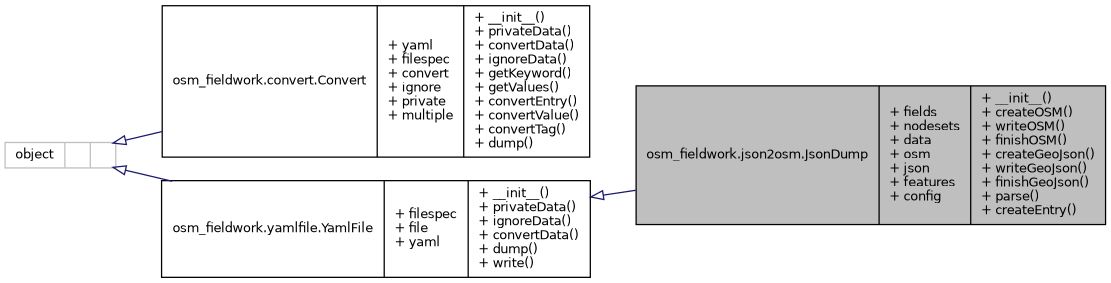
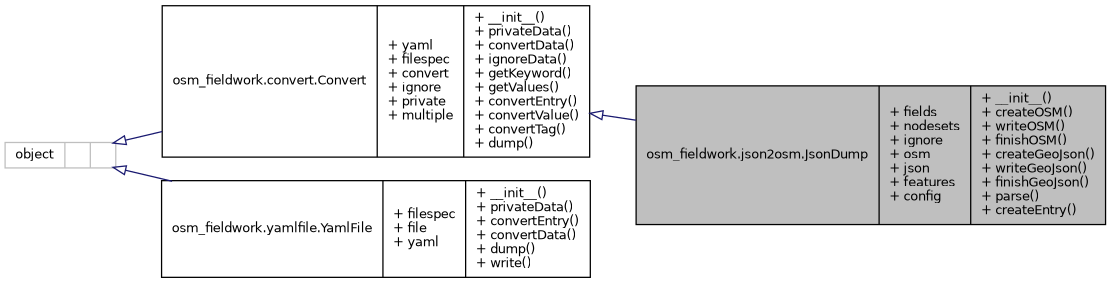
(911, 141) -> (917, 141)
(620, 193) -> (619, 118)
(525, 221) -> (528, 221)
